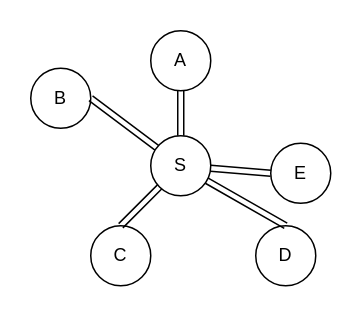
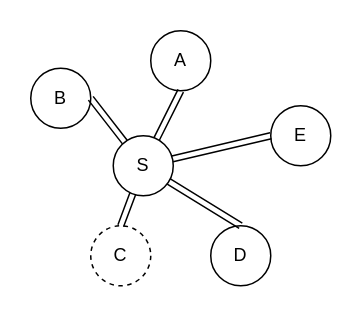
(181, 166) -> (143, 166)
(301, 173) -> (301, 136)
(121, 256) -> (121, 256)
(286, 256) -> (241, 256)
